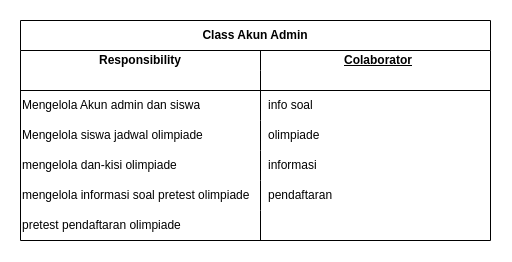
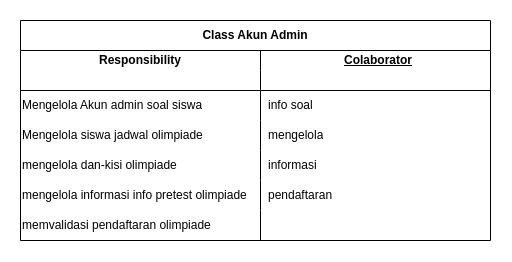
(111, 106) -> (113, 106)
(294, 136) -> (296, 136)
(142, 196) -> (142, 196)
(112, 226) -> (121, 226)
